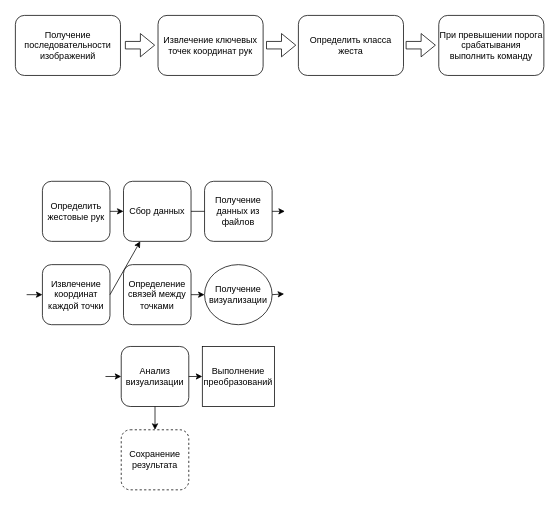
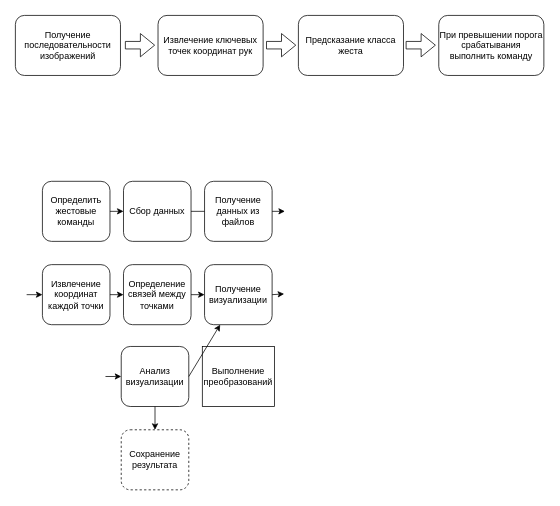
(351, 45) -> (351, 45)
(76, 211) -> (76, 211)
(124, 270) -> (114, 294)
(238, 294) -> (238, 294)
(193, 376) -> (203, 353)
